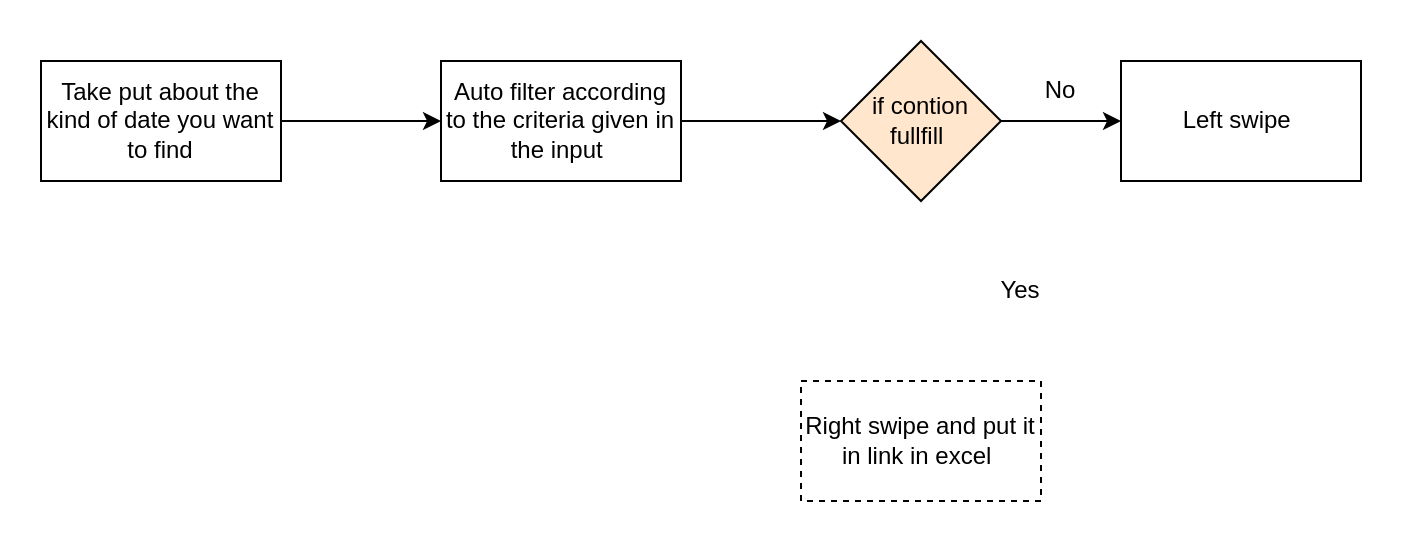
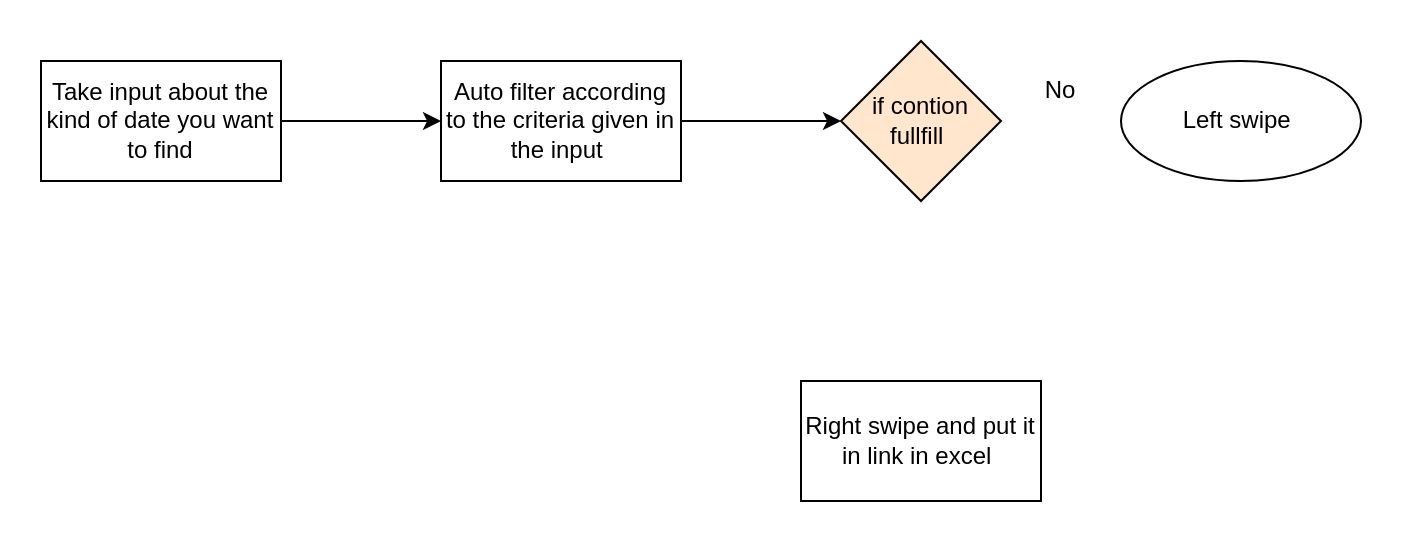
(161, 121) -> (161, 121)
(1054, 121) -> none
(1241, 121) -> (1241, 121)
(1021, 291) -> none
(921, 441) -> (921, 441)
